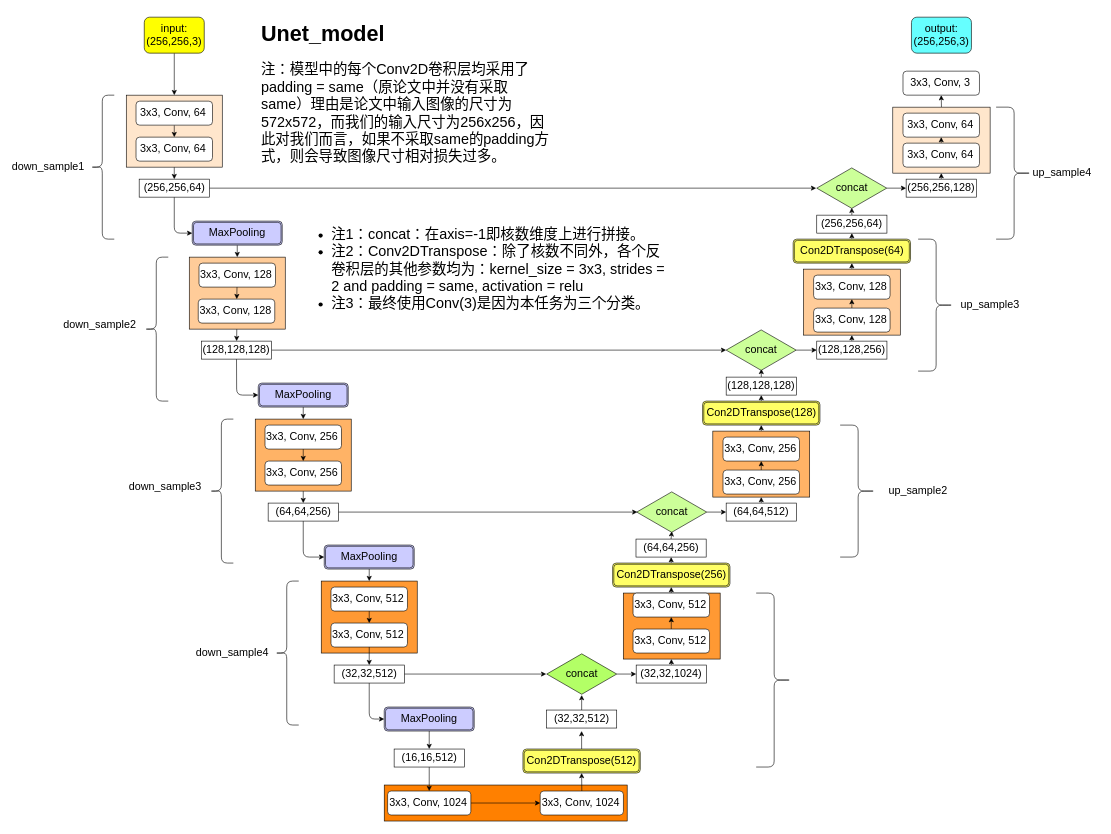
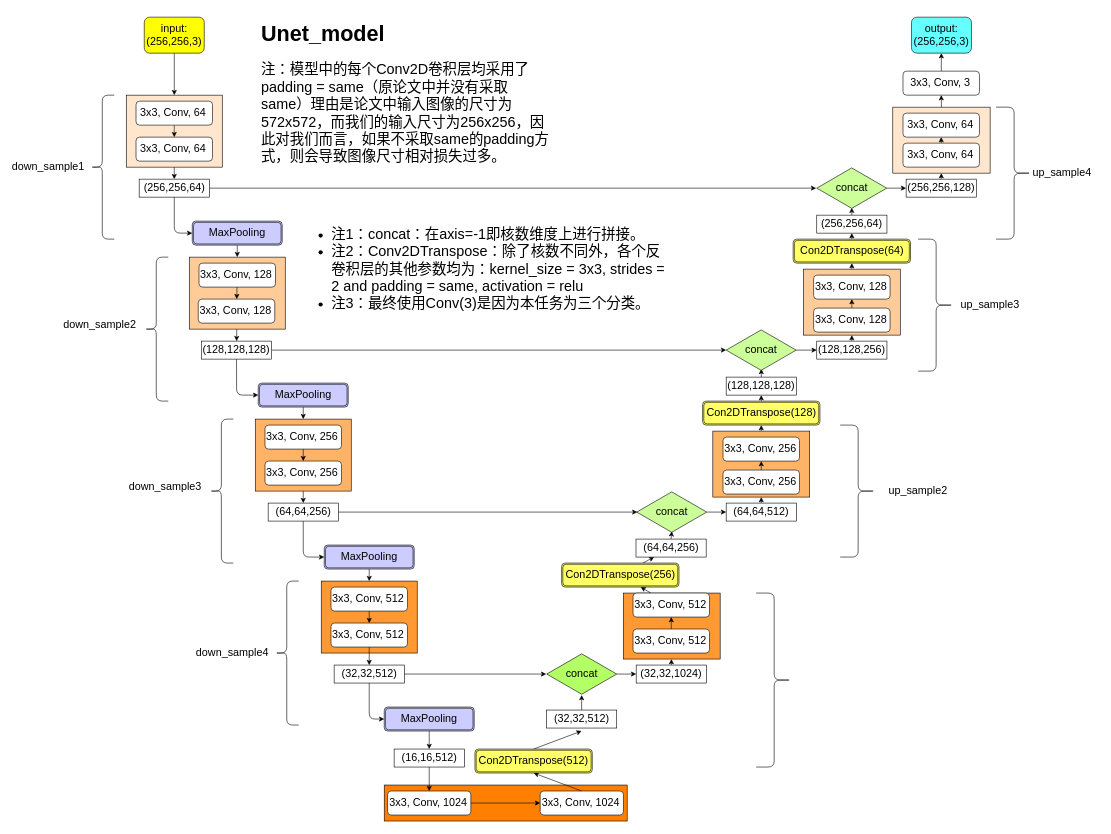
none -> (942, 59)
(671, 575) -> (620, 575)
(582, 761) -> (534, 761)
